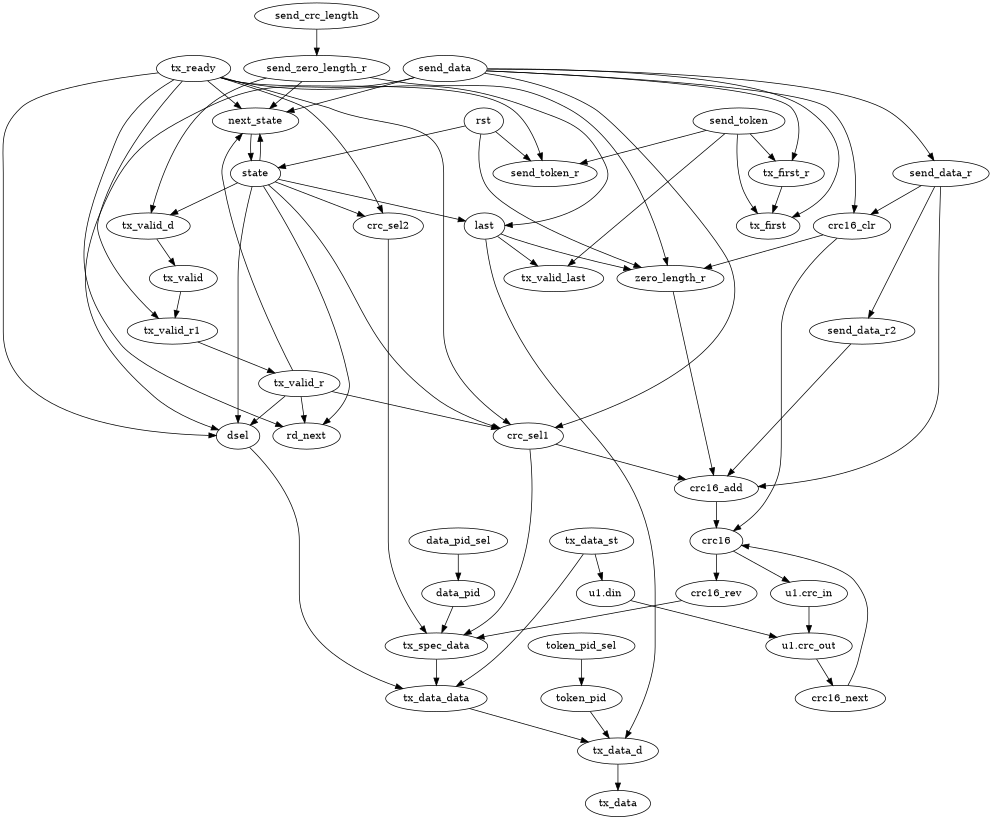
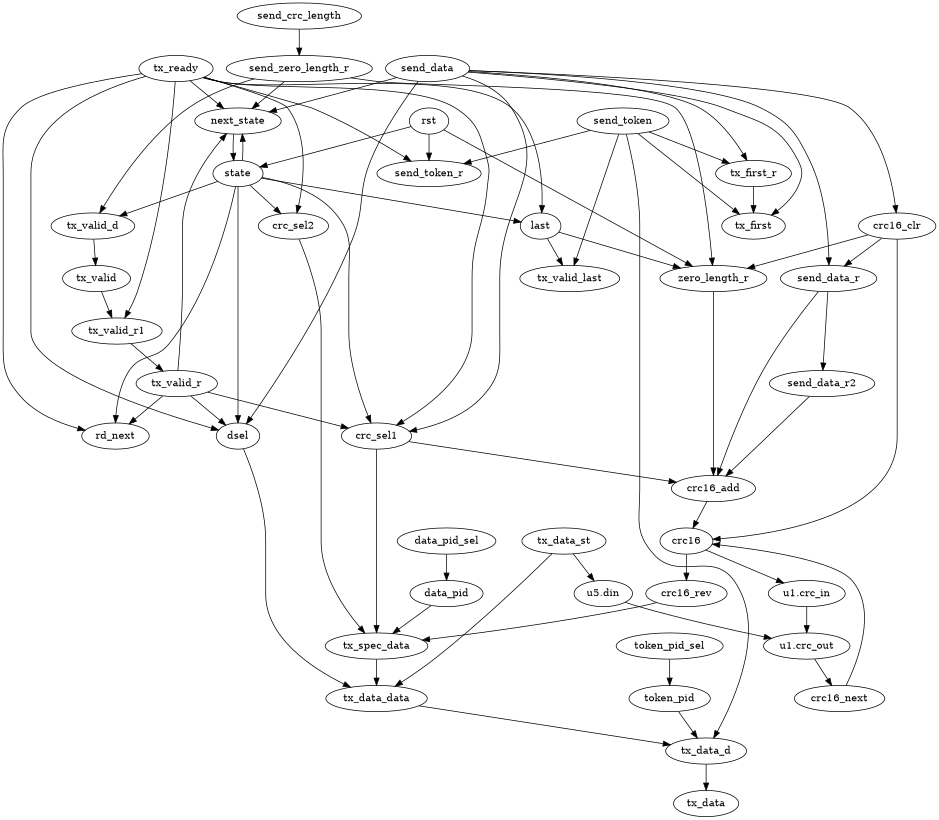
(899, 198) -> (866, 250)
(621, 471) -> (640, 470)
(606, 594) -> (603, 594)
